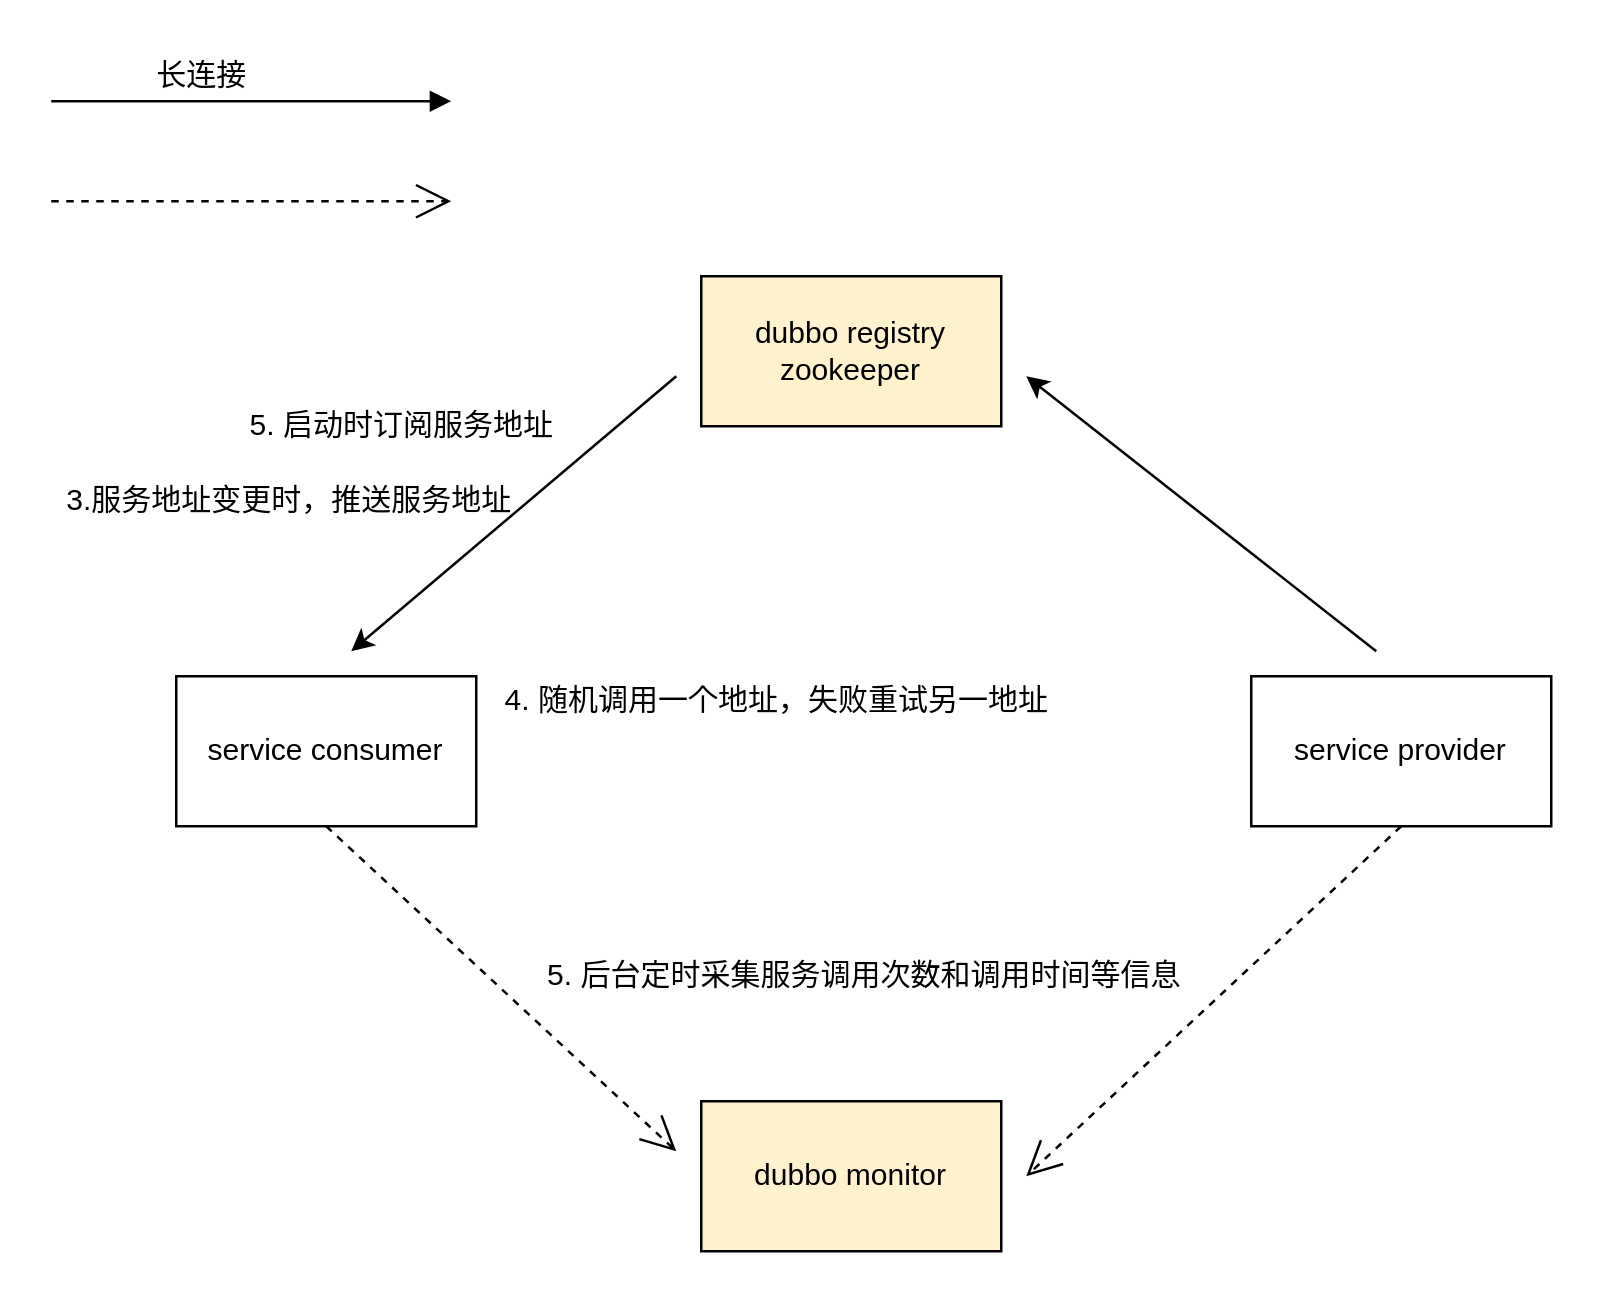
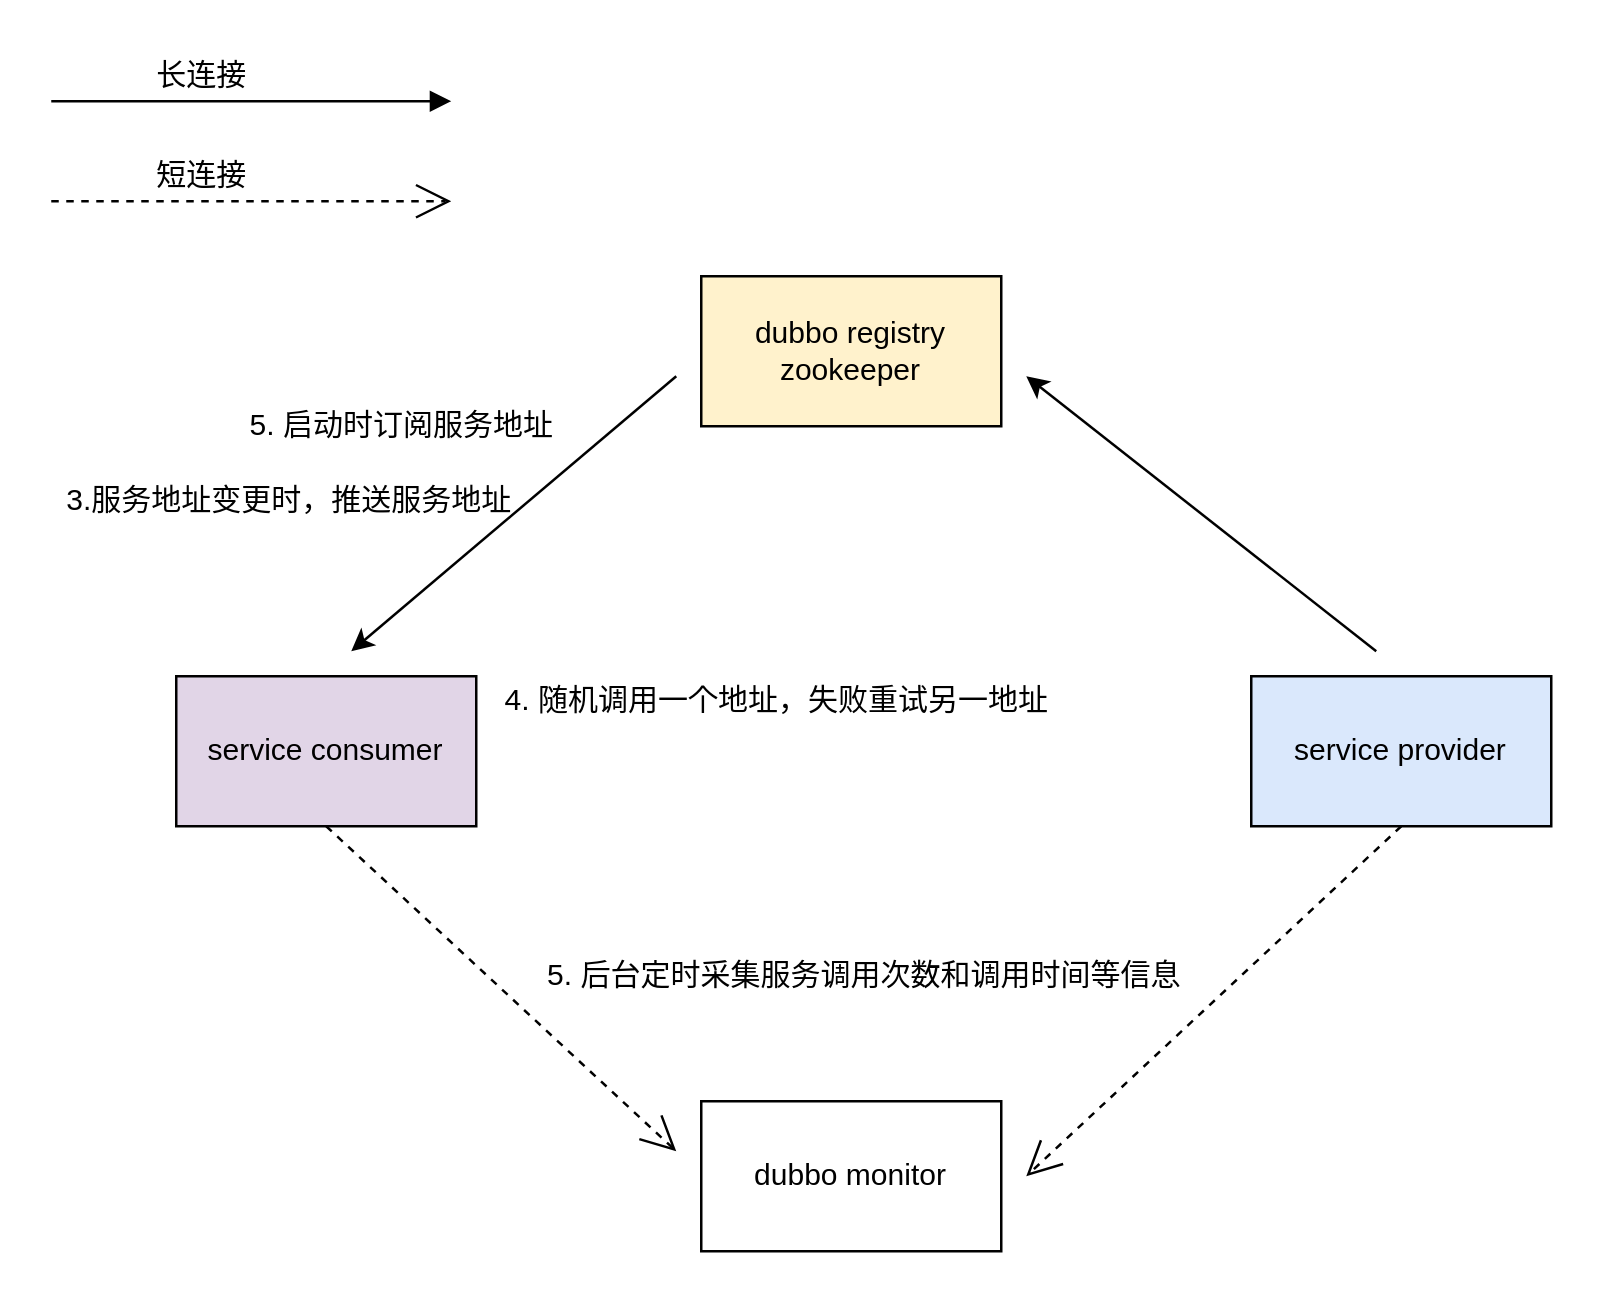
none -> (201, 176)
(326, 751) -> (326, 751)
(1401, 751) -> (1401, 751)
(851, 1176) -> (851, 1176)
